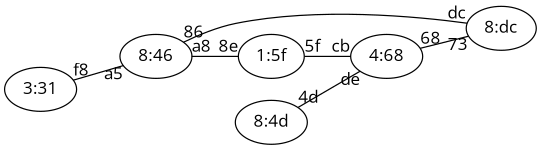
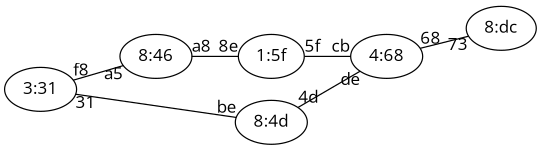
(324, 15) -> none
none -> (156, 106)
